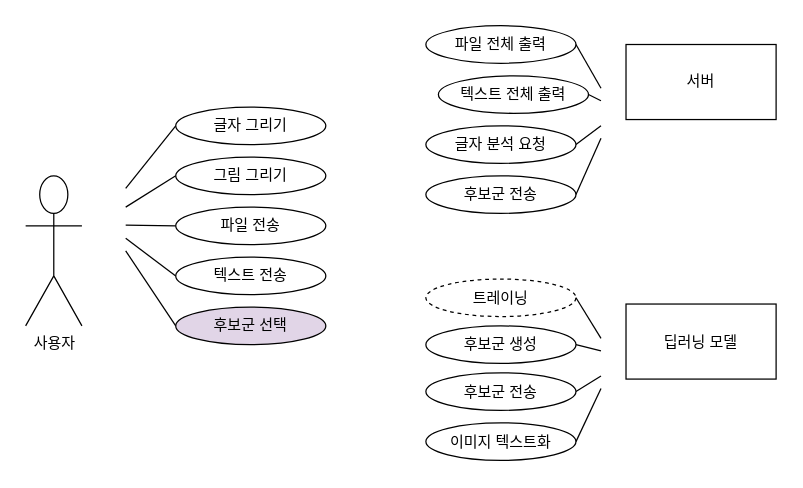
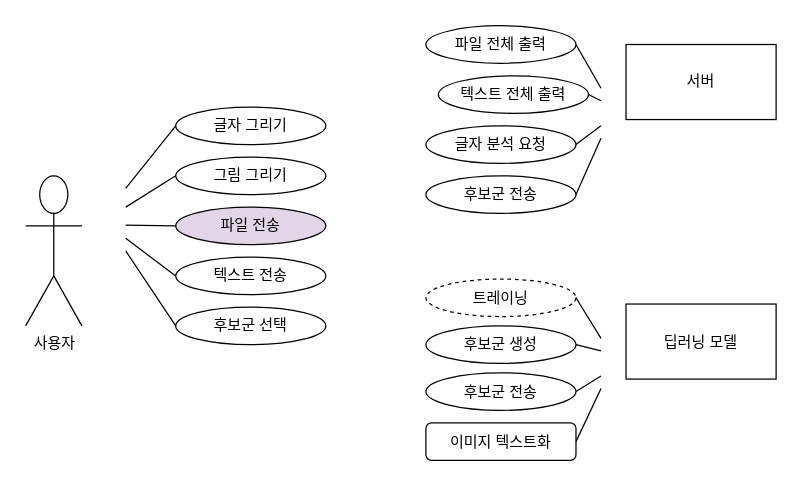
(251, 226) -> (251, 226)
(251, 326) -> (251, 326)
(501, 441) -> (501, 441)
